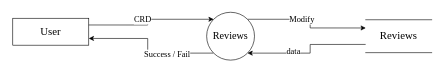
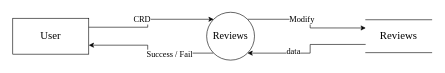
(50, 32) -> (50, 36)
